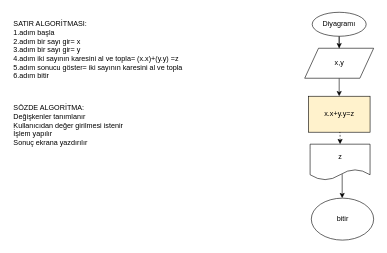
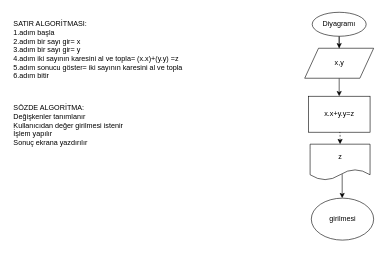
(339, 114) -> (339, 114)
(343, 219) -> (343, 219)
